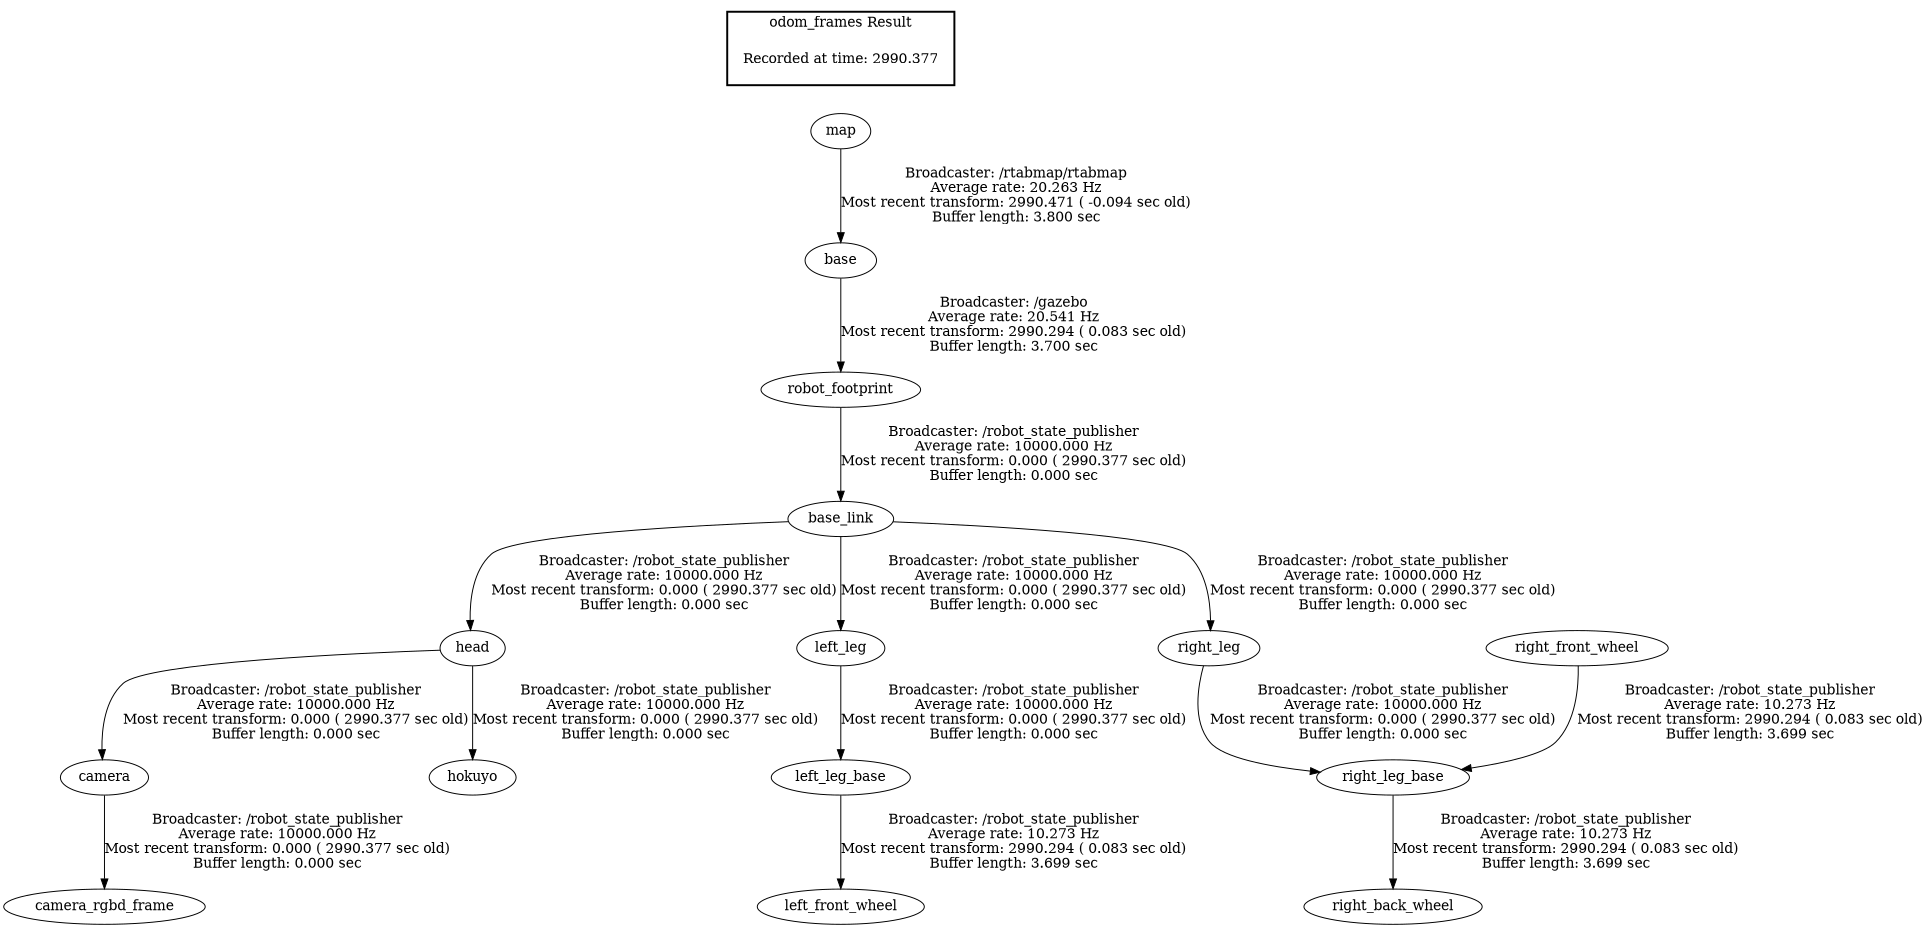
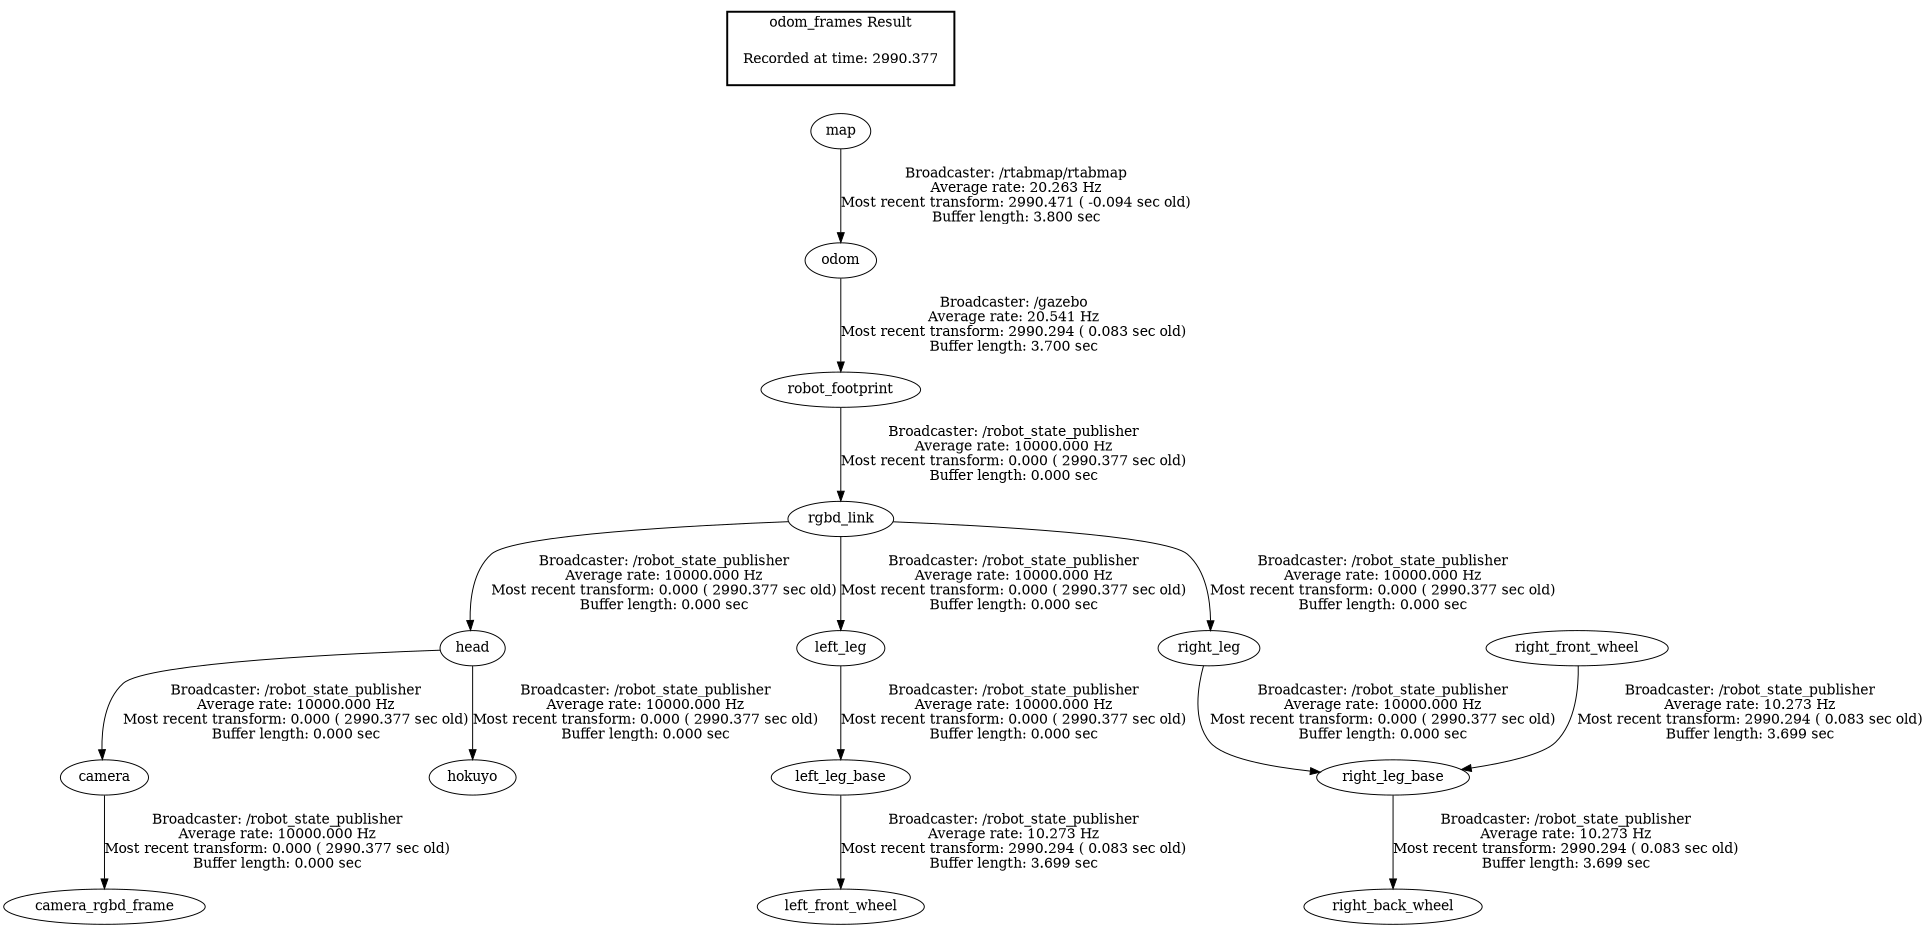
(841, 260) -> (841, 260)
(841, 519) -> (841, 519)
